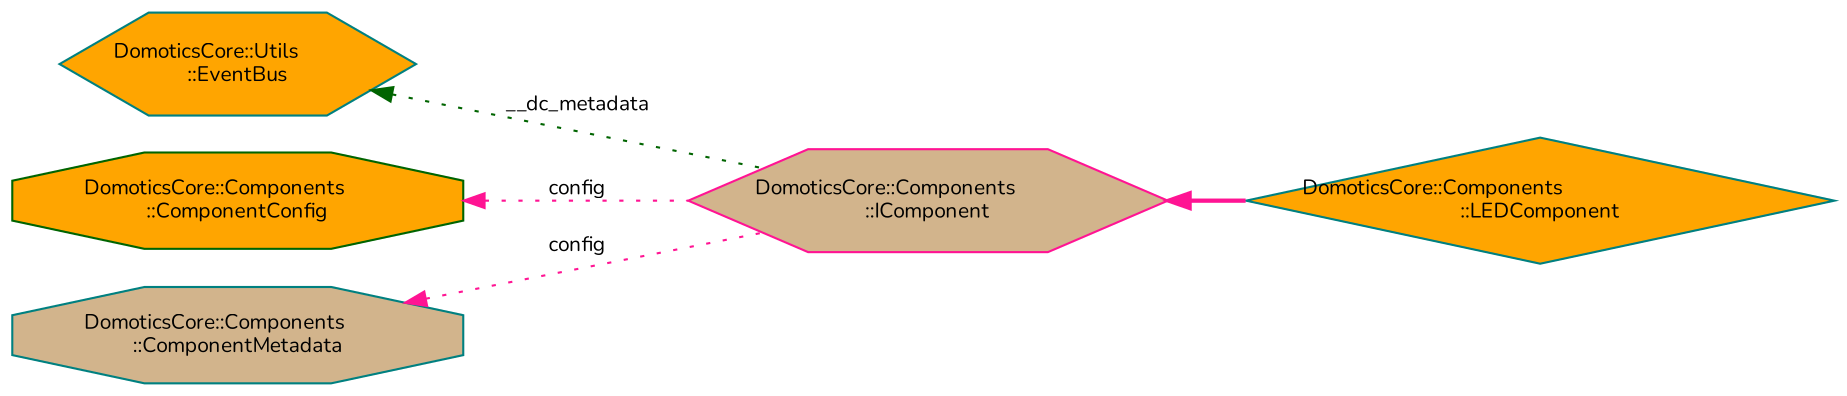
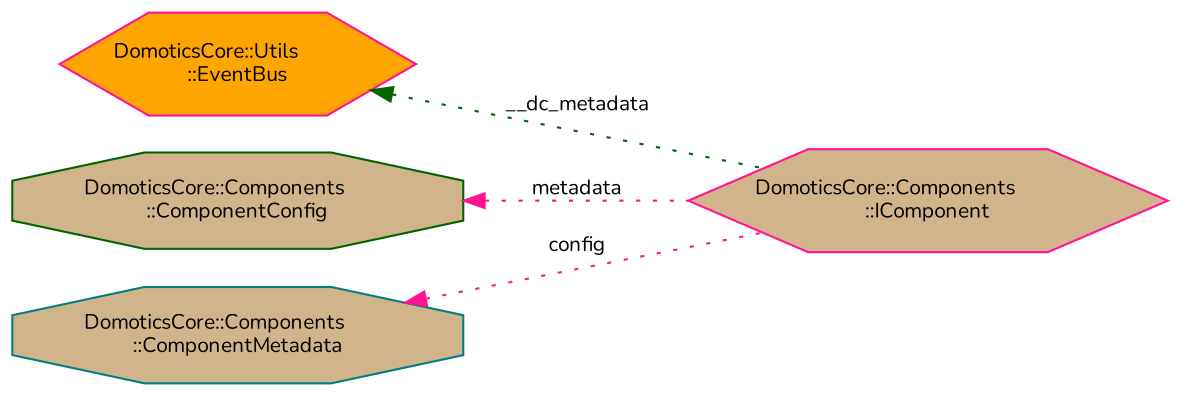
(238, 64) -> (238, 64)
(575, 189) -> (575, 189)
(238, 201) -> (238, 201)
(1540, 201) -> none
